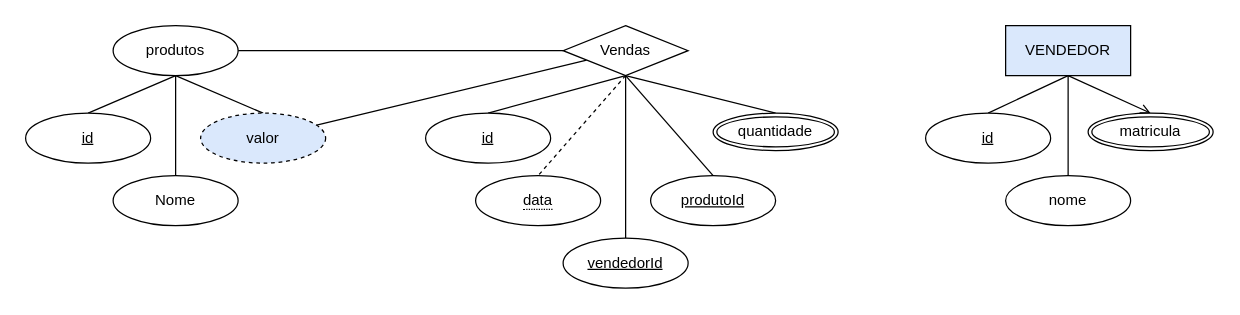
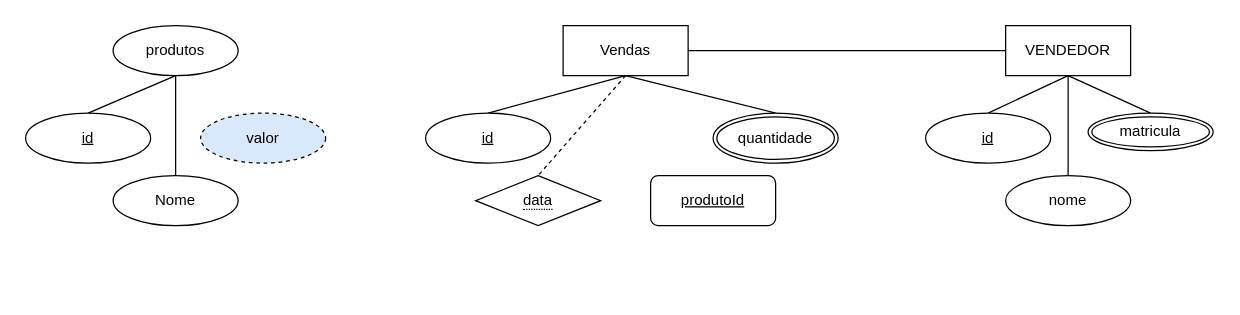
(400, 51) -> none
(626, 51) -> (626, 51)
(1068, 51) -> (1068, 51)
(452, 93) -> (846, 51)
(221, 95) -> none
(1144, 110) -> (1145, 111)
(670, 126) -> none
(776, 132) -> (776, 138)
(626, 158) -> none
(538, 201) -> (538, 201)
(713, 201) -> (713, 201)
(626, 263) -> none
